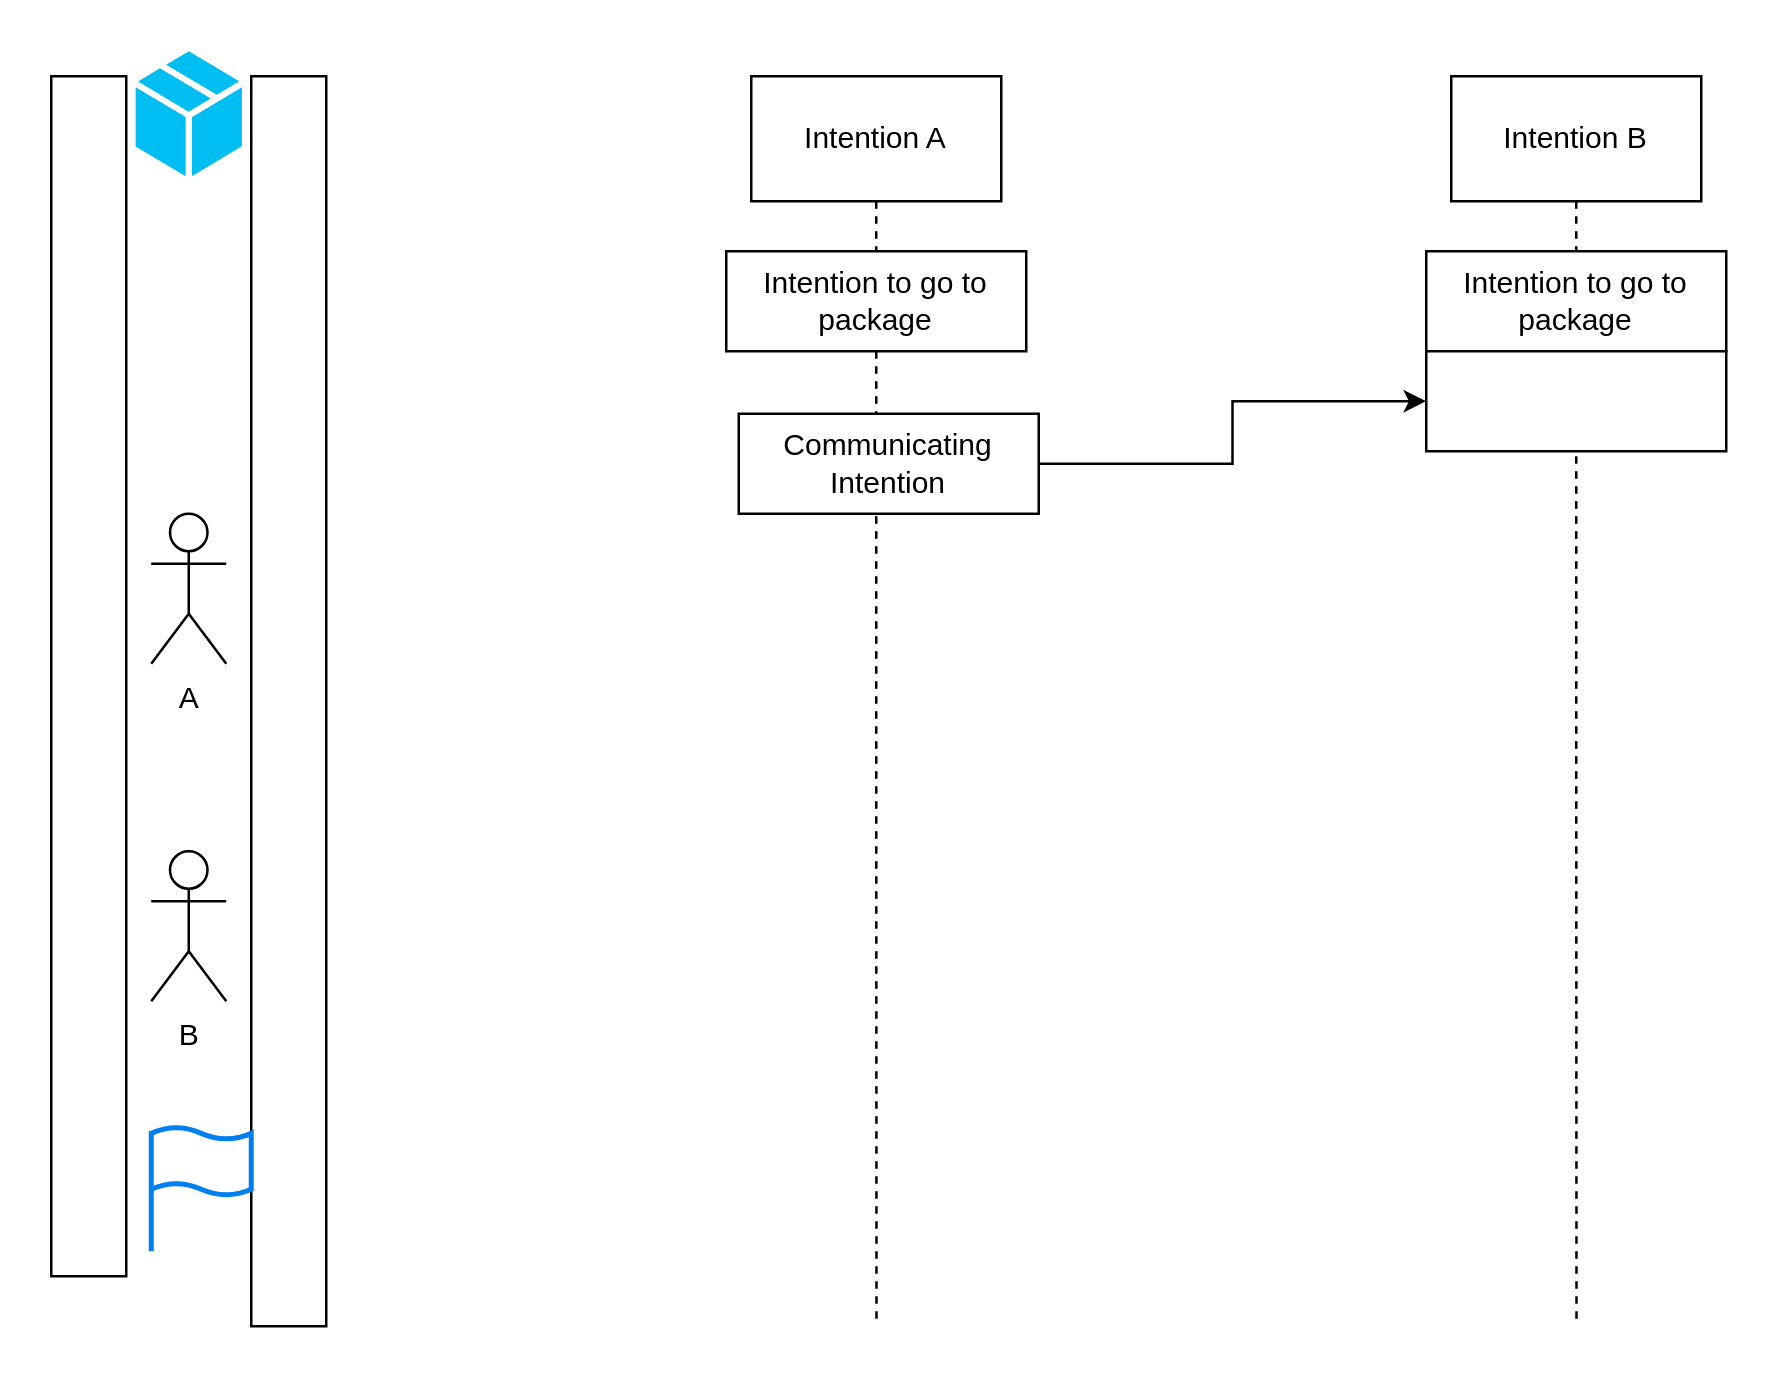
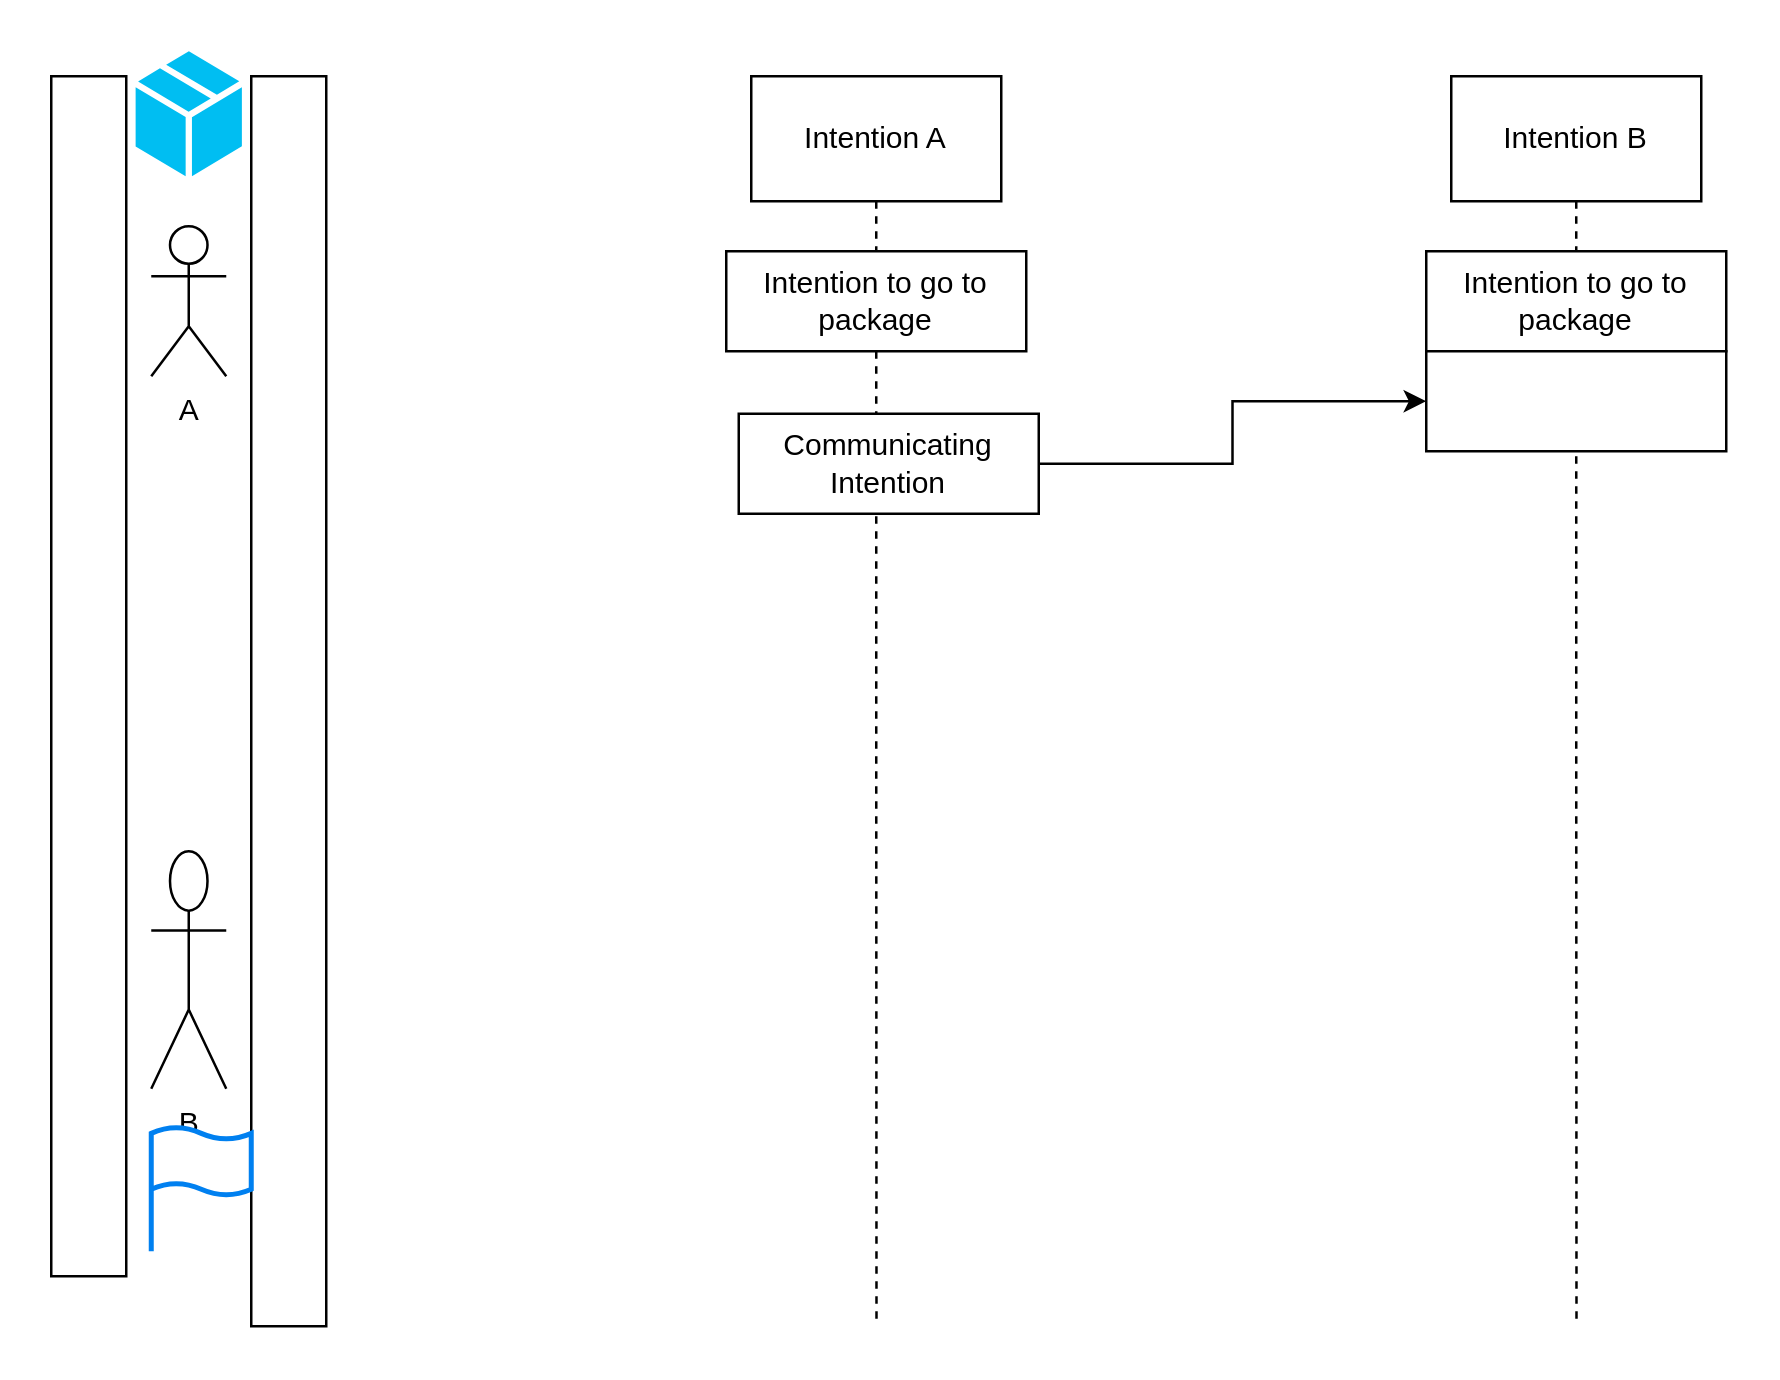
(189, 589) -> (189, 301)
(189, 926) -> (189, 970)
